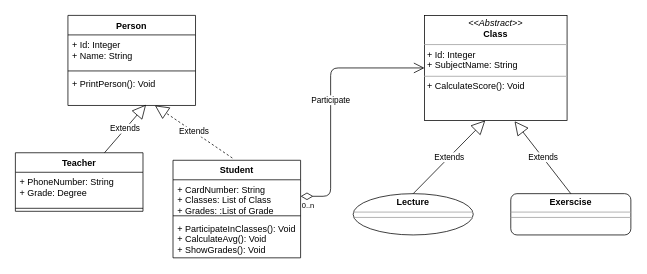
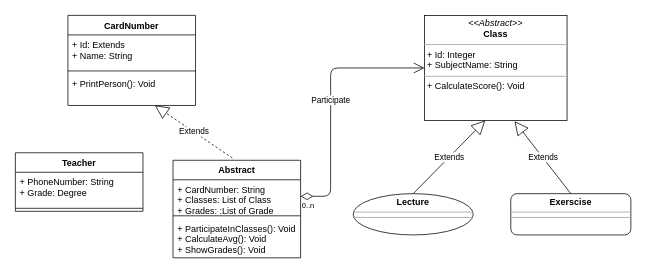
(131, 26) -> (131, 26)
(101, 45) -> (101, 45)
(120, 134) -> none
(236, 170) -> (236, 170)
